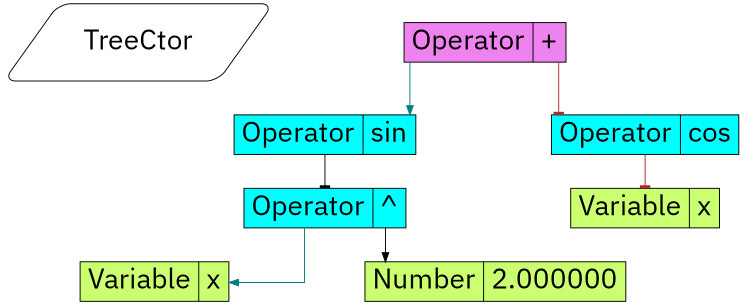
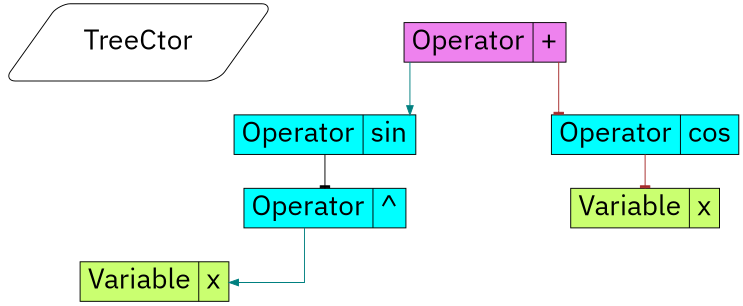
(495, 282) -> none
